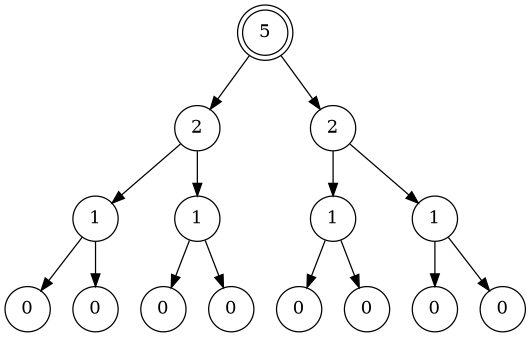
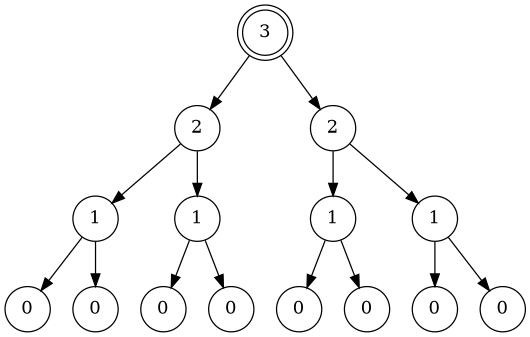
(265, 33) -> (265, 33)
